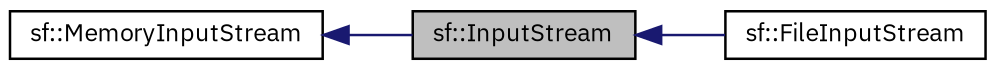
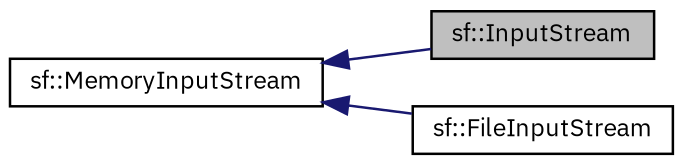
(693, 35) -> (380, 110)
